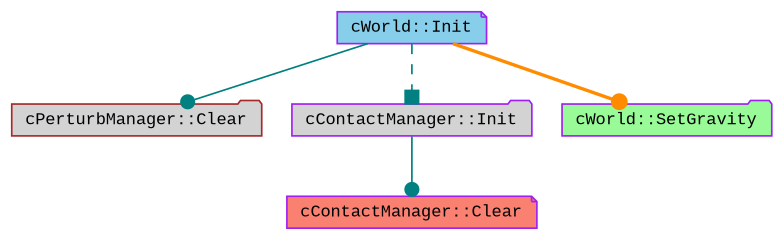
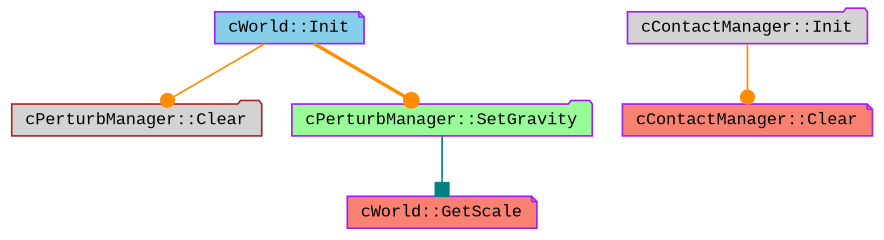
(412, 66) -> none
(281, 72) -> (219, 70)
(667, 120) -> (442, 120)
(412, 159) -> (747, 67)
none -> (442, 212)
